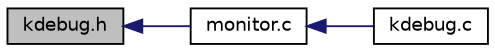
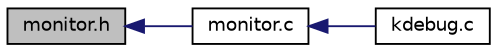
(65, 26) -> (66, 26)
